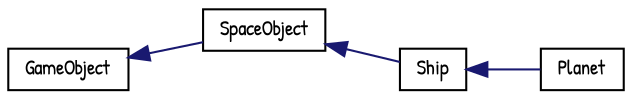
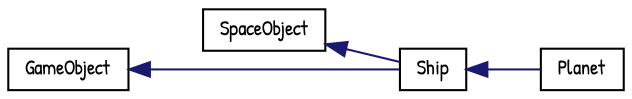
(176, 48) -> (275, 69)
